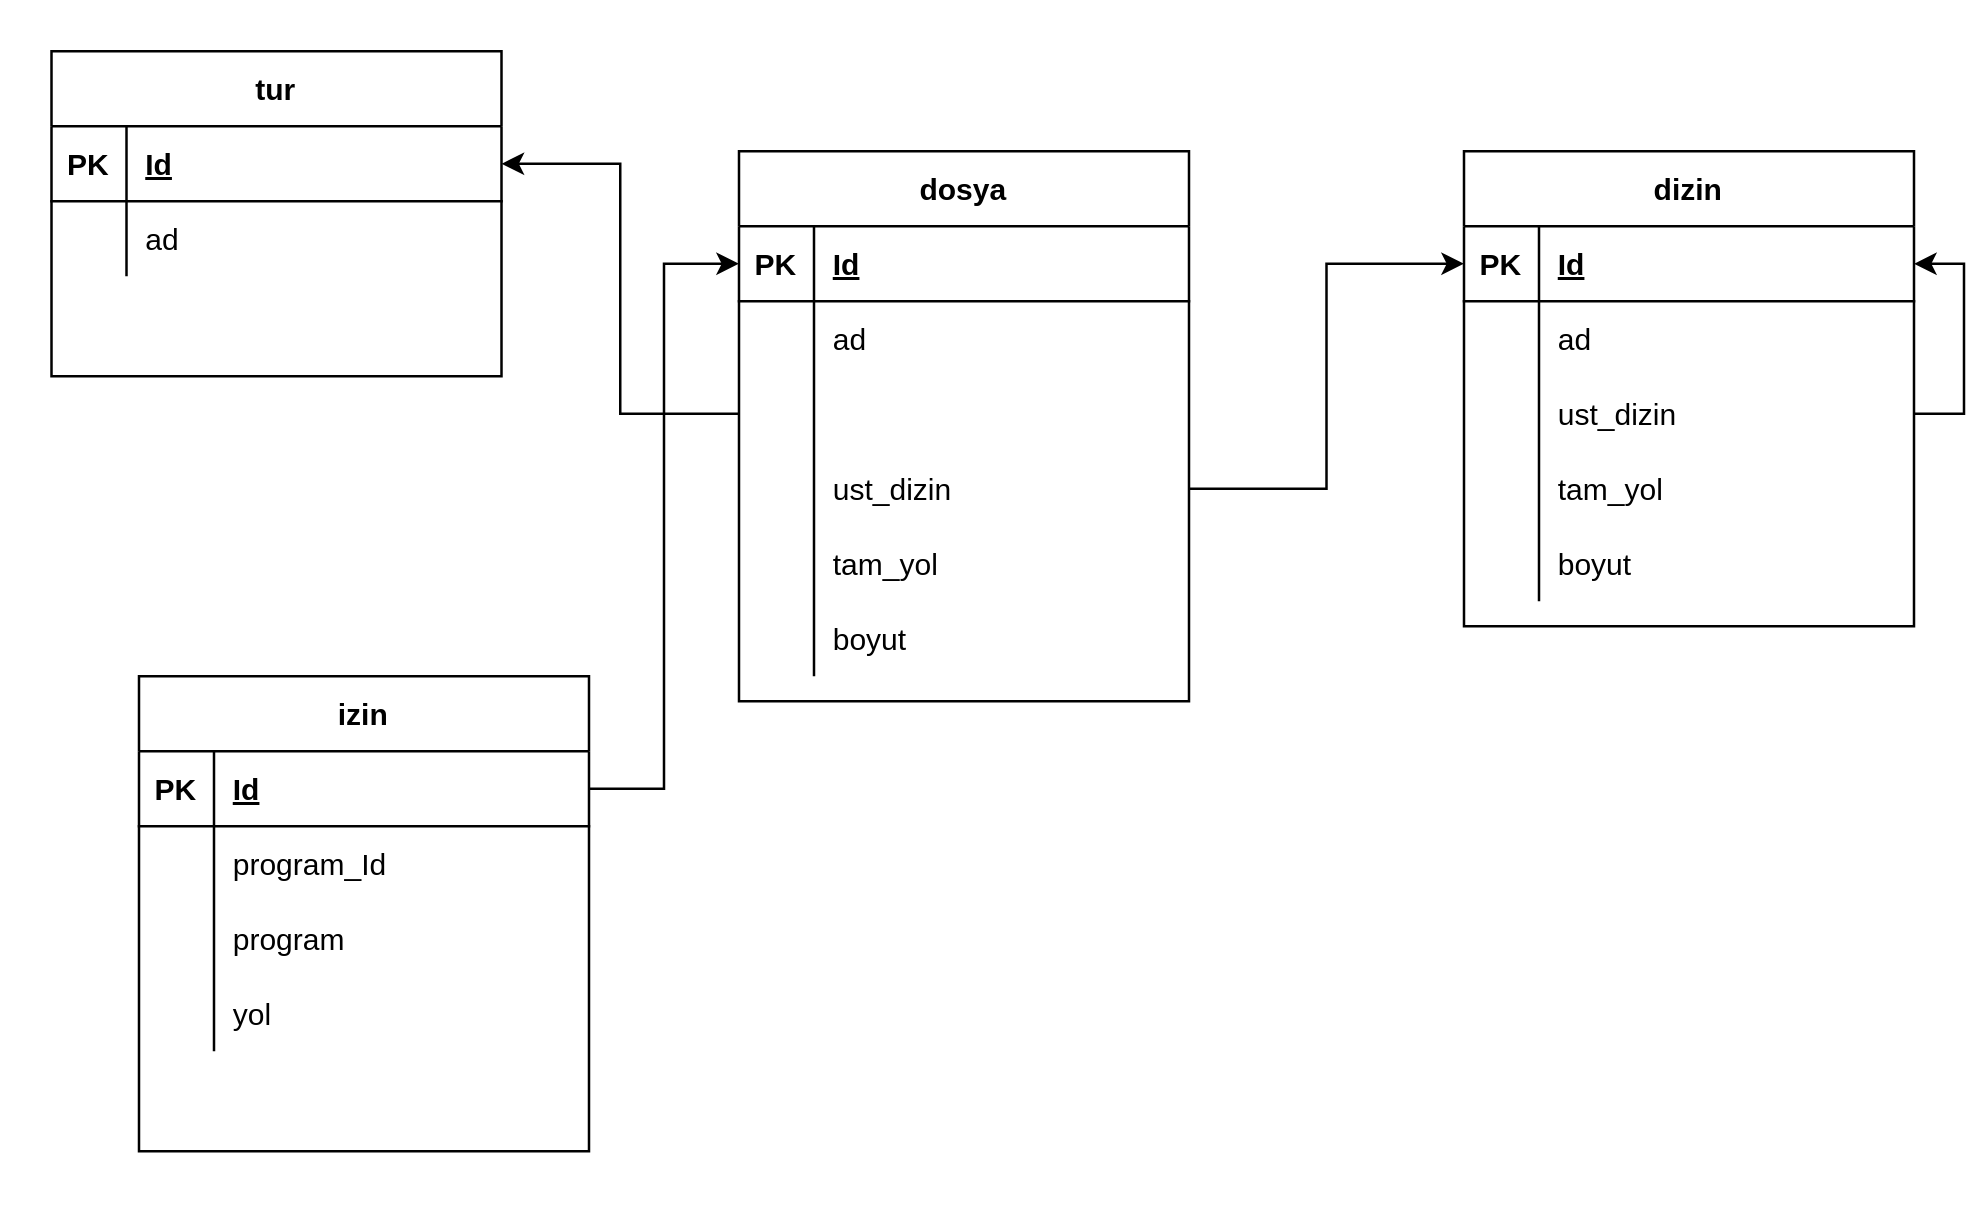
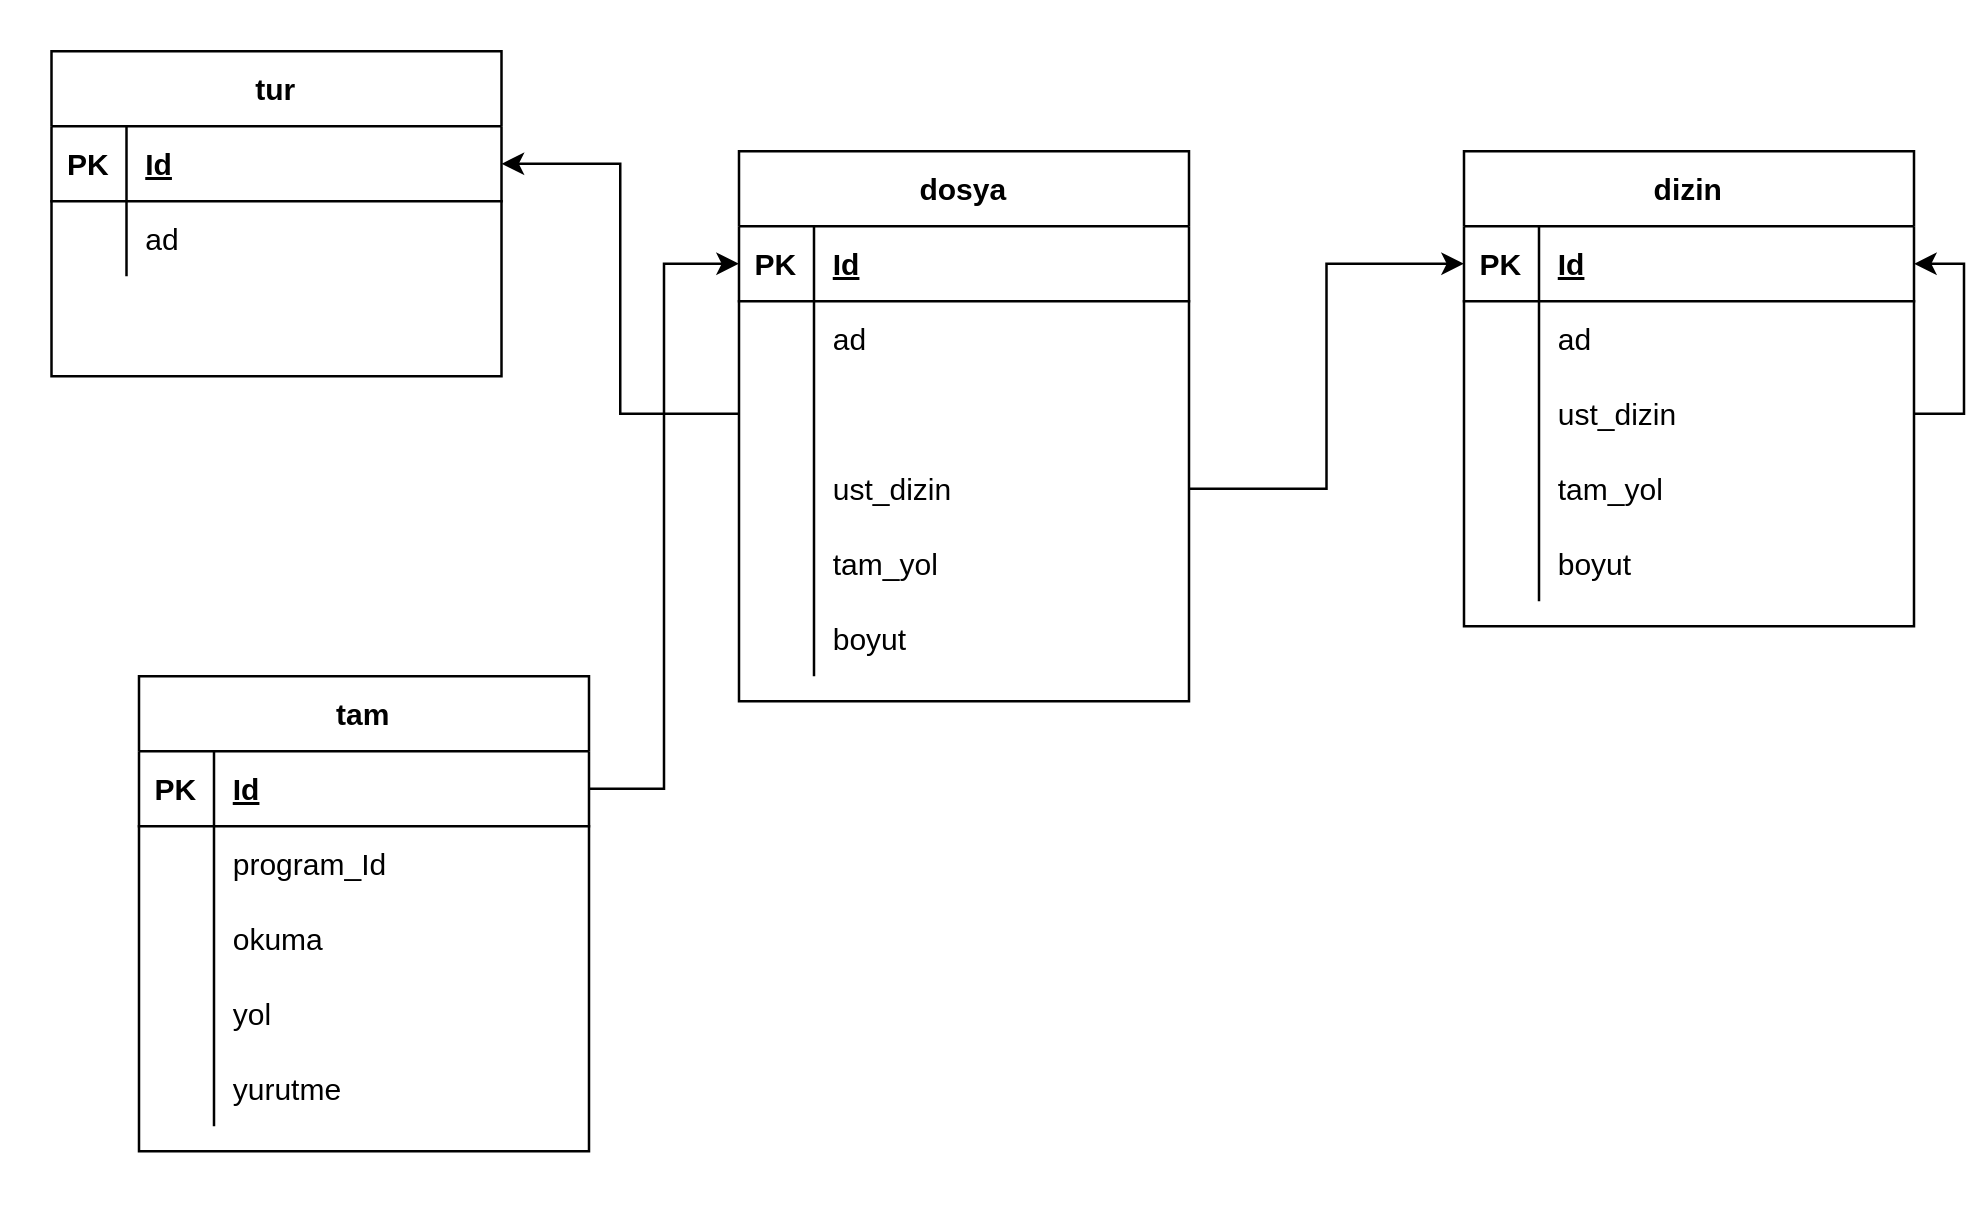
(363, 715) -> (363, 715)
(291, 940) -> (275, 940)
none -> (401, 1089)
